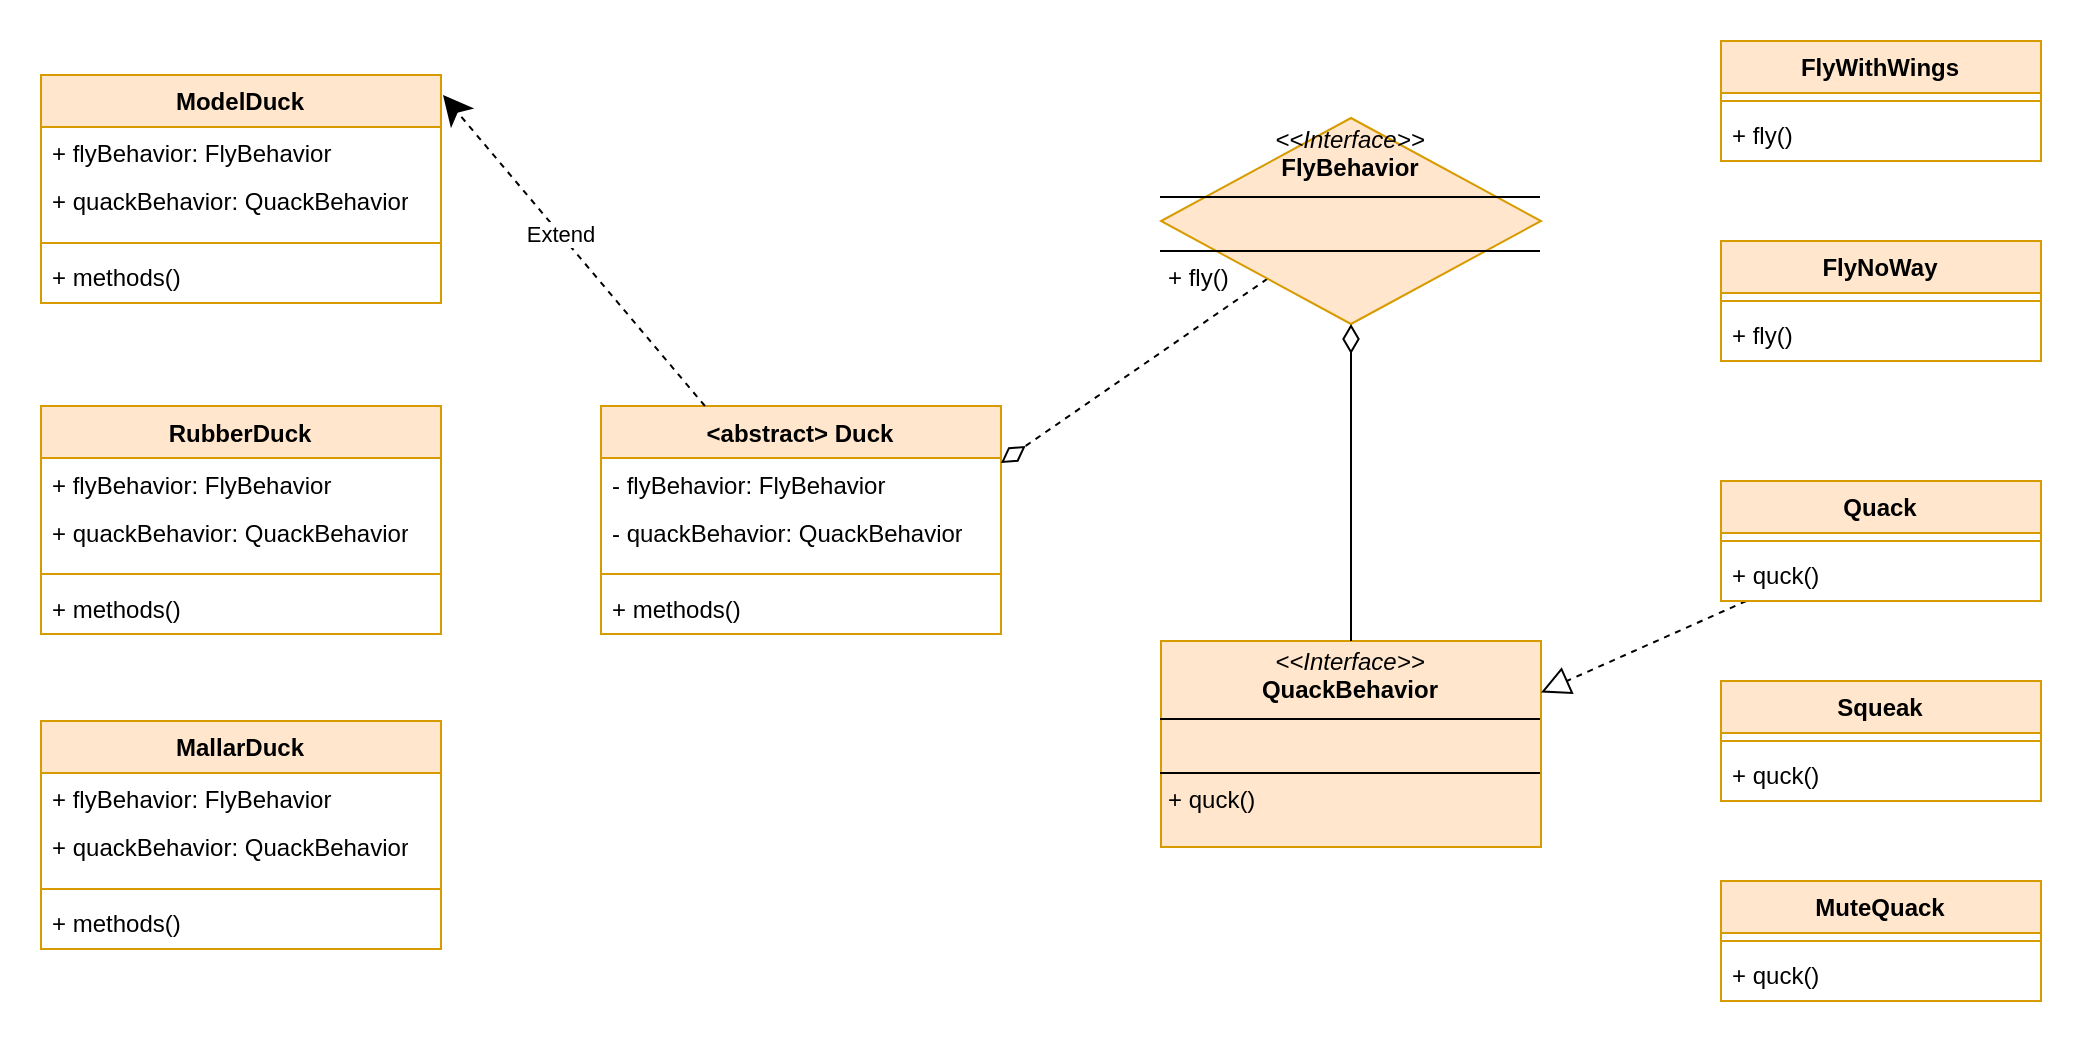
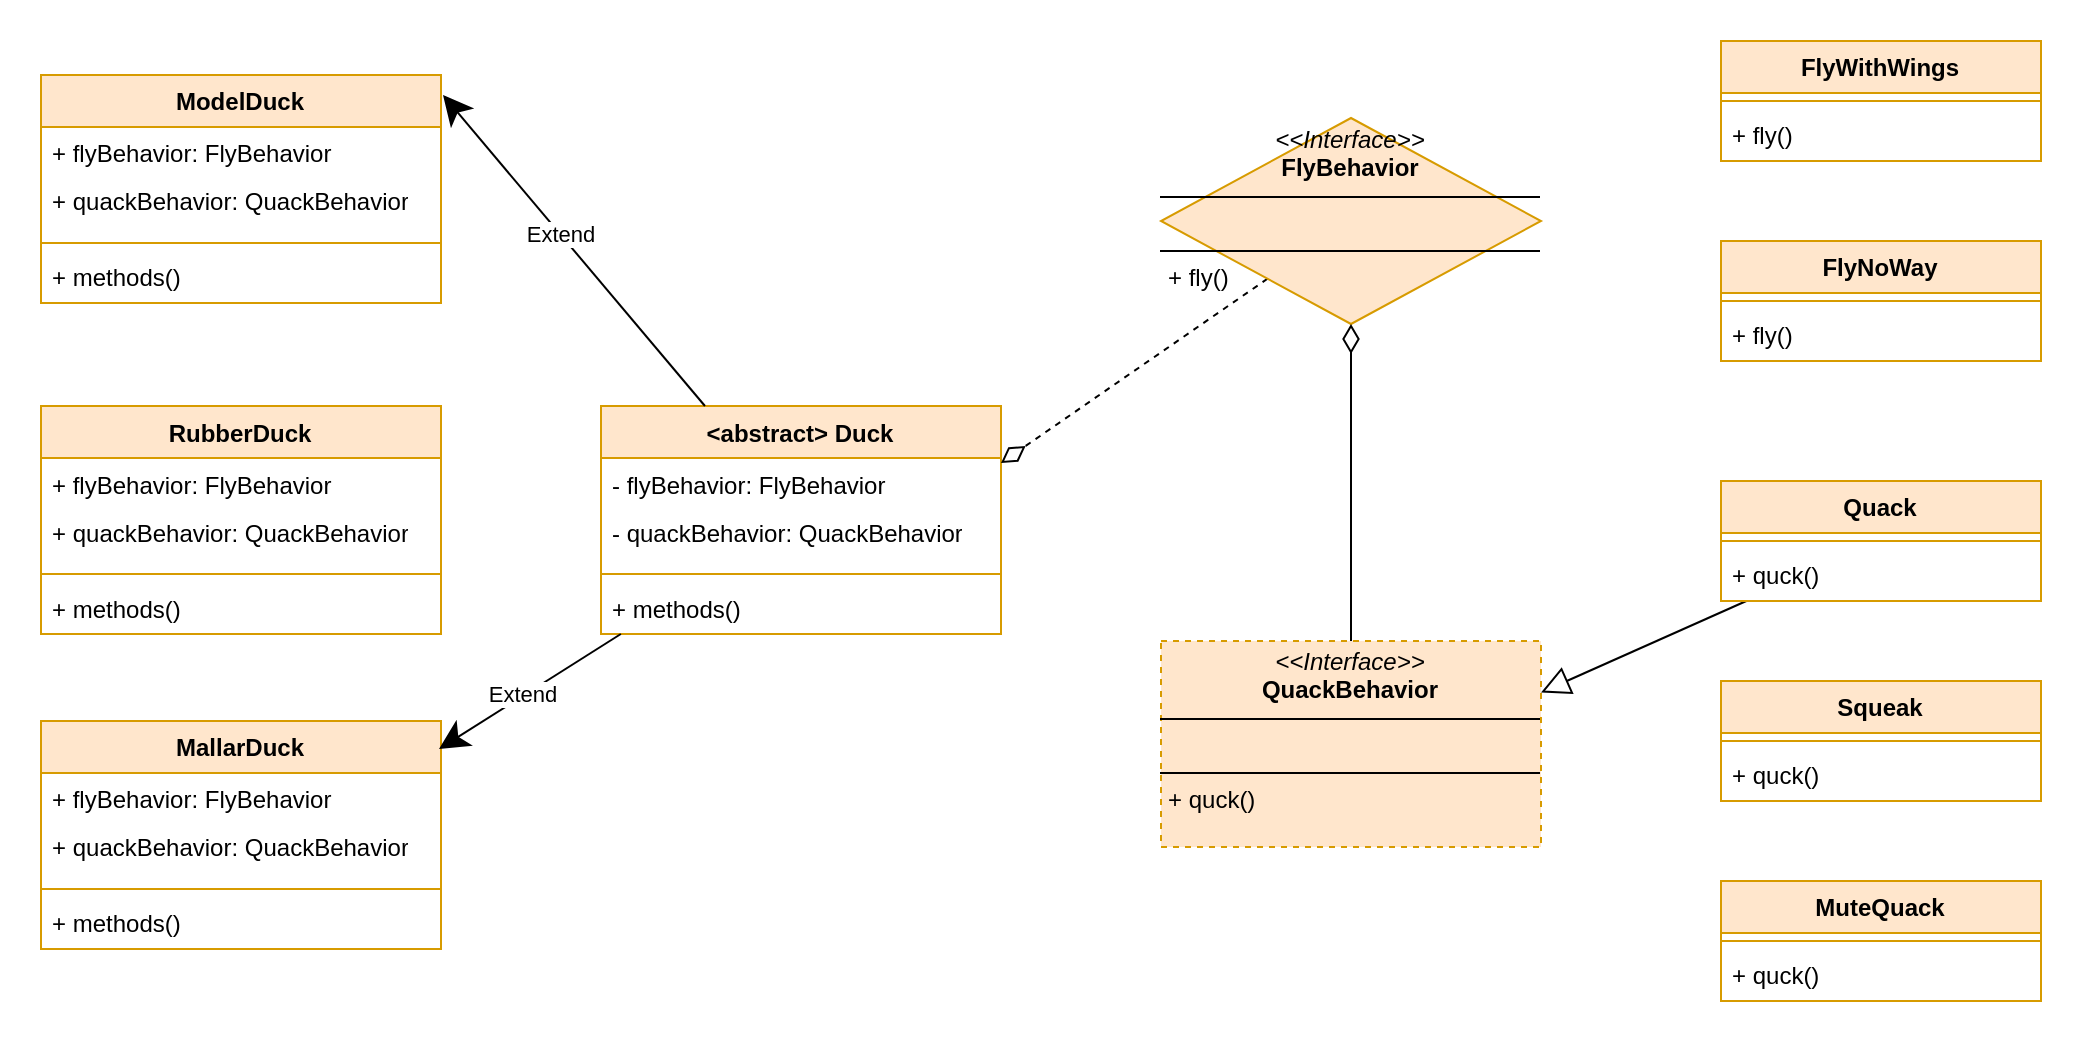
(637, 326) -> (637, 326)
(1654, 642) -> (1654, 642)
none -> (497, 712)
(1351, 744) -> (1351, 744)
